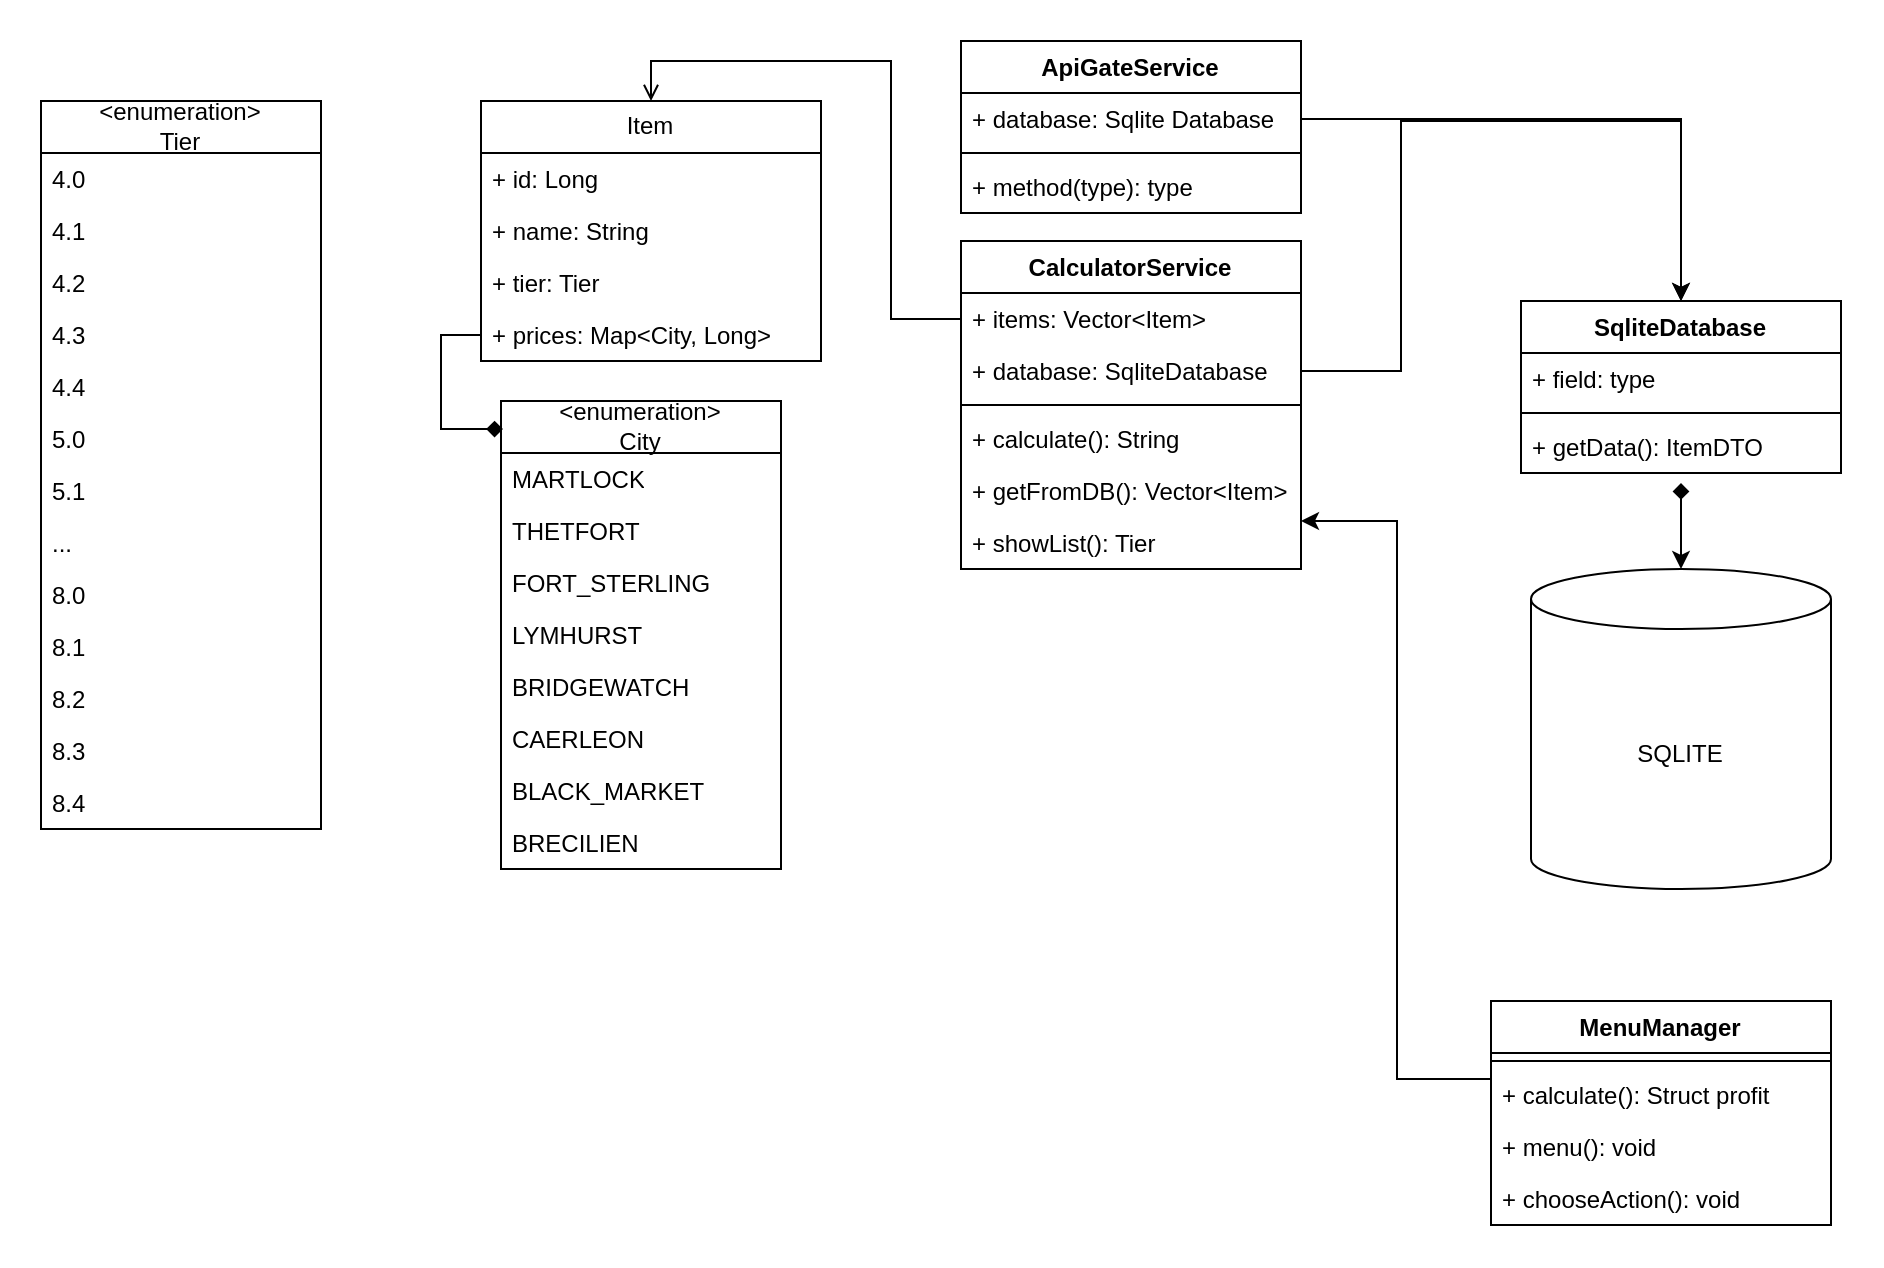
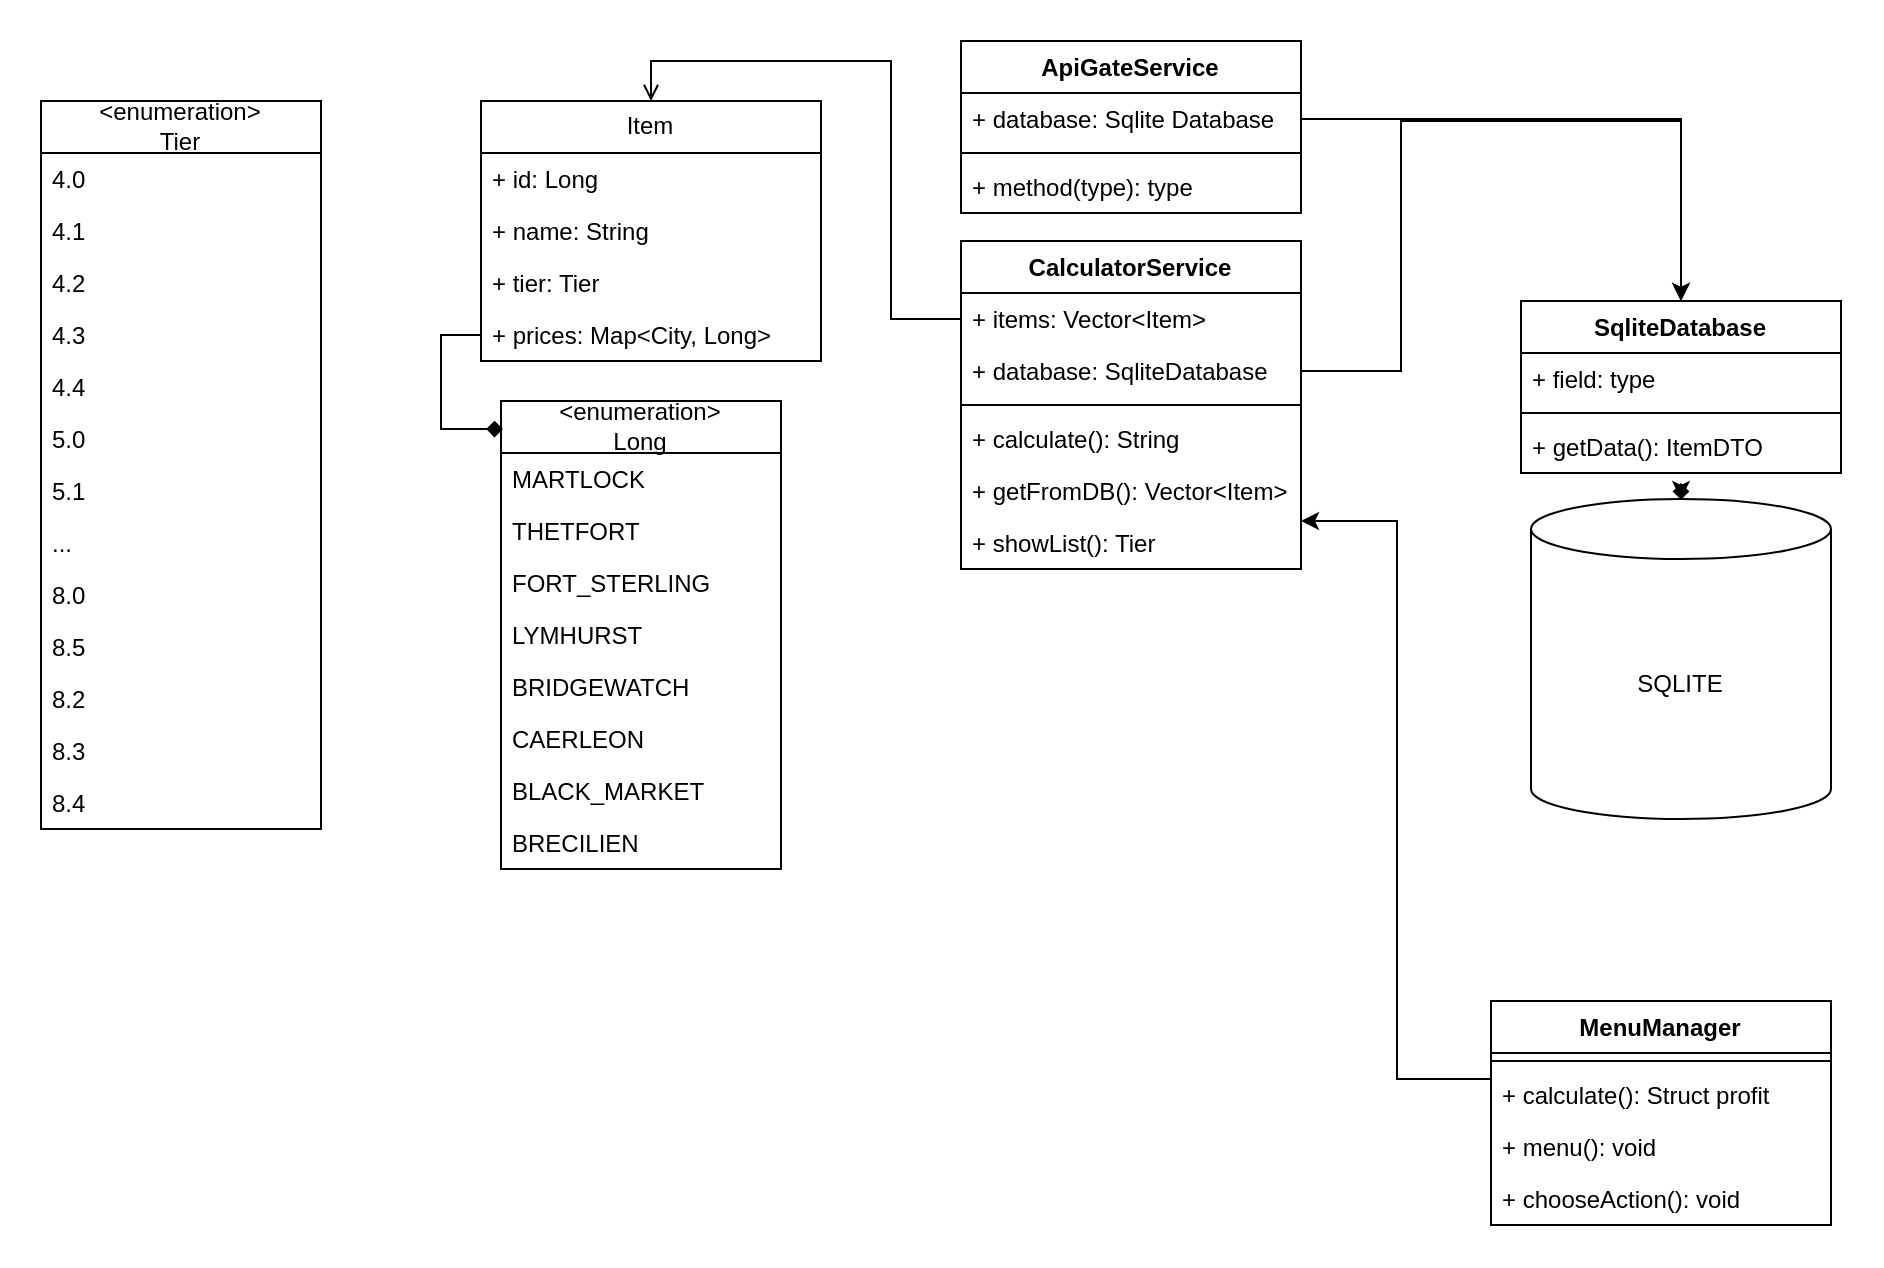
(641, 427) -> (641, 427)
(70, 649) -> (70, 649)
(1681, 729) -> (1681, 659)
